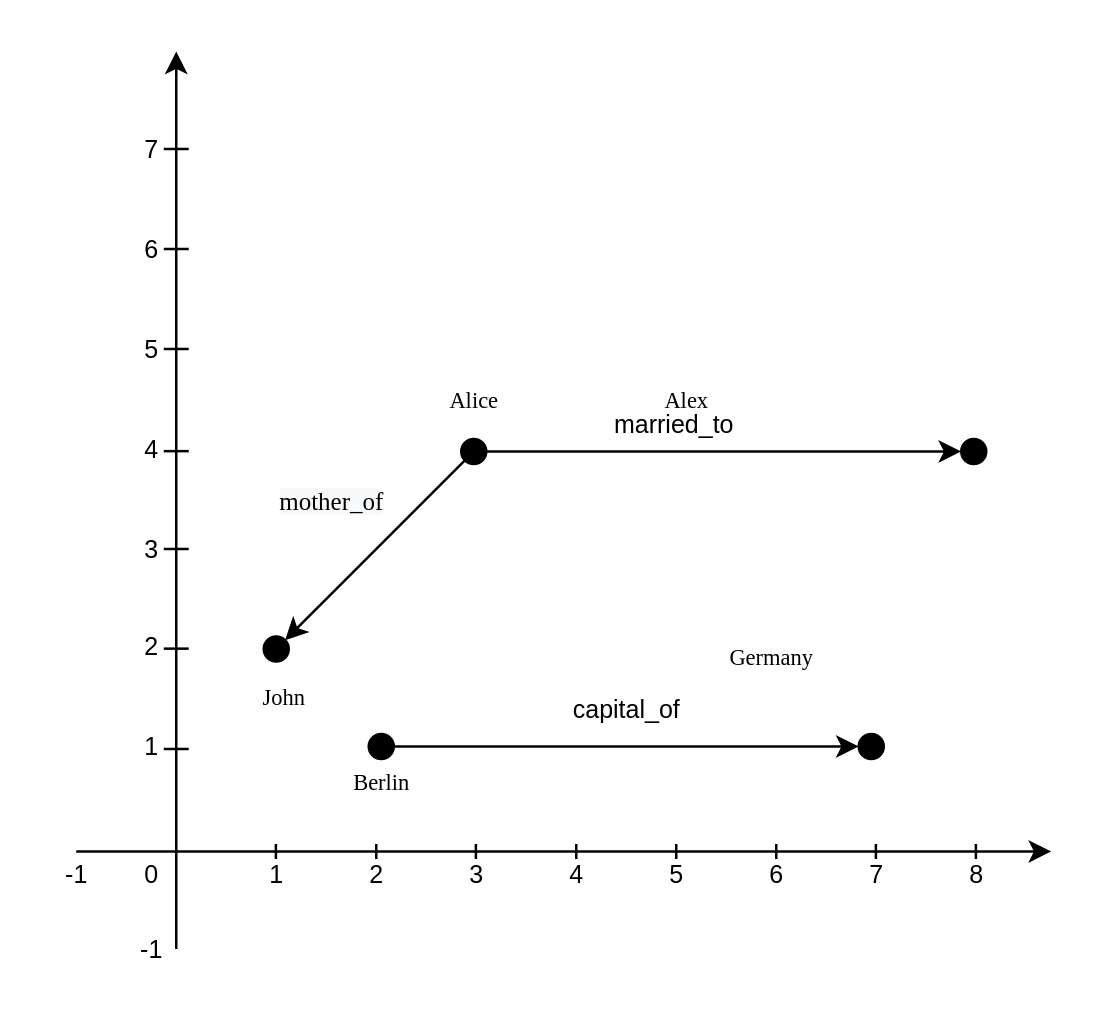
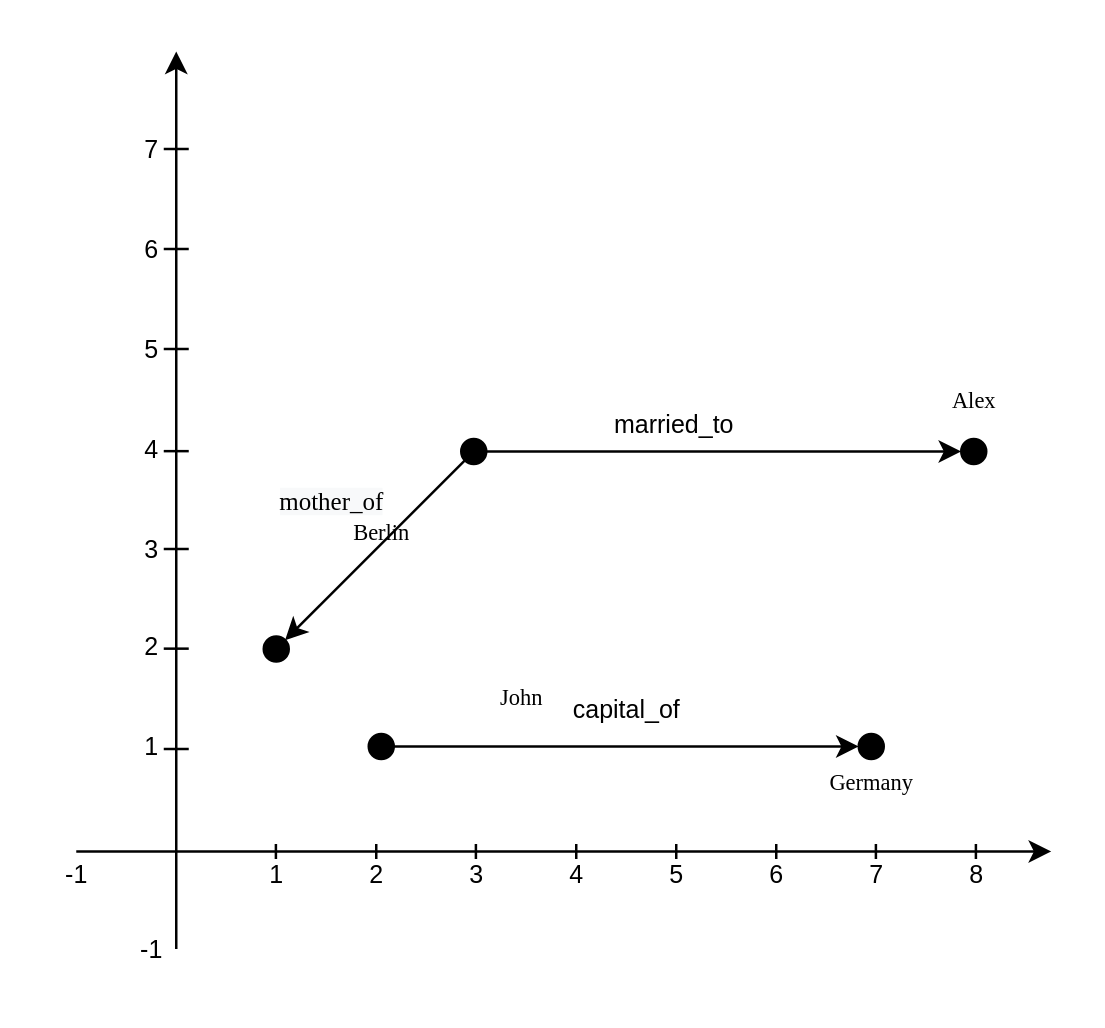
(474, 401) -> none
(686, 401) -> (974, 401)
(771, 659) -> (871, 784)
(283, 699) -> (520, 699)
(381, 784) -> (381, 534)
(151, 874) -> none
